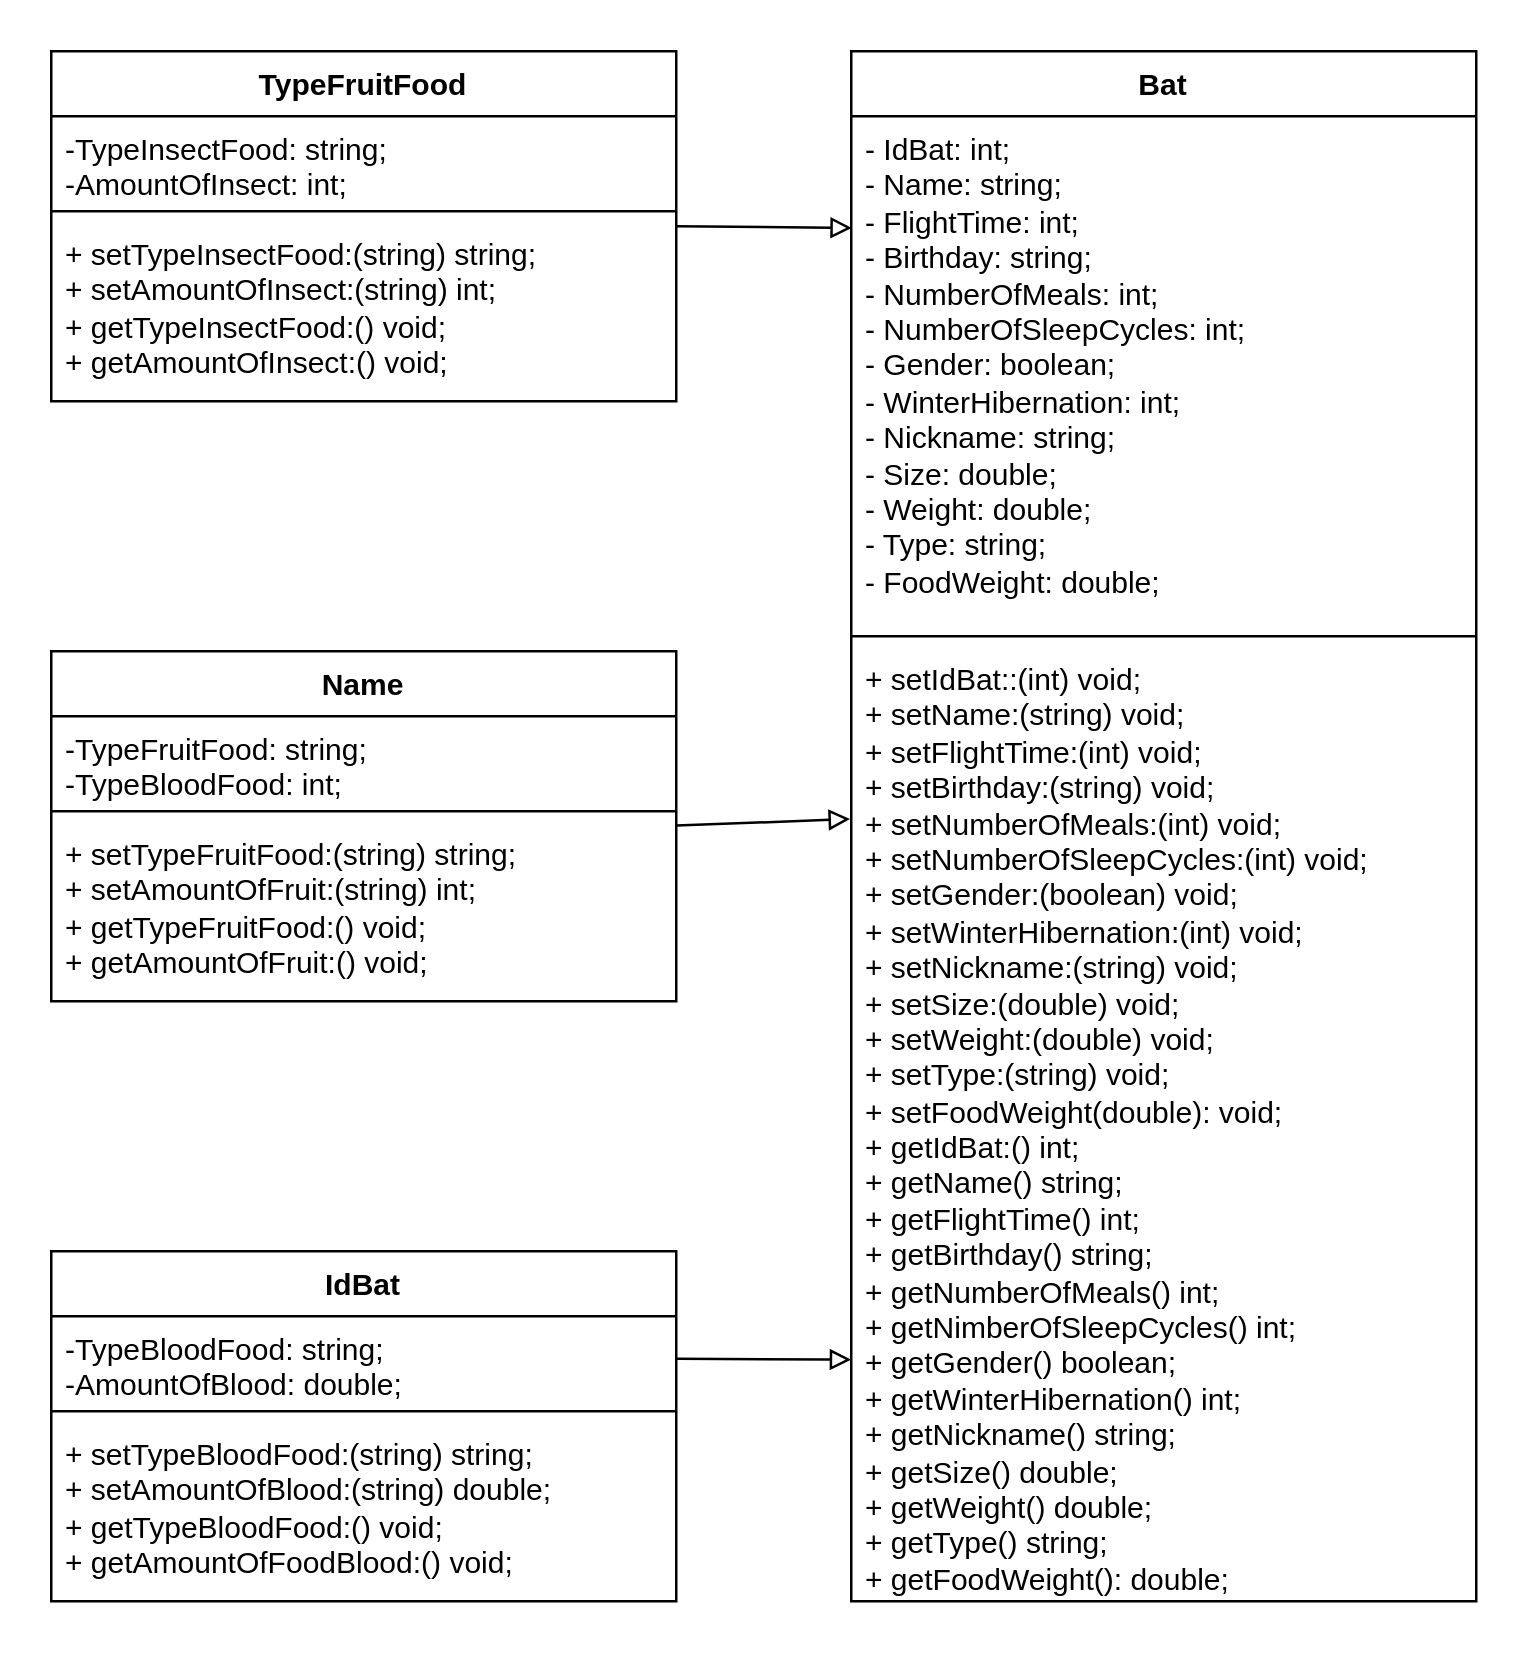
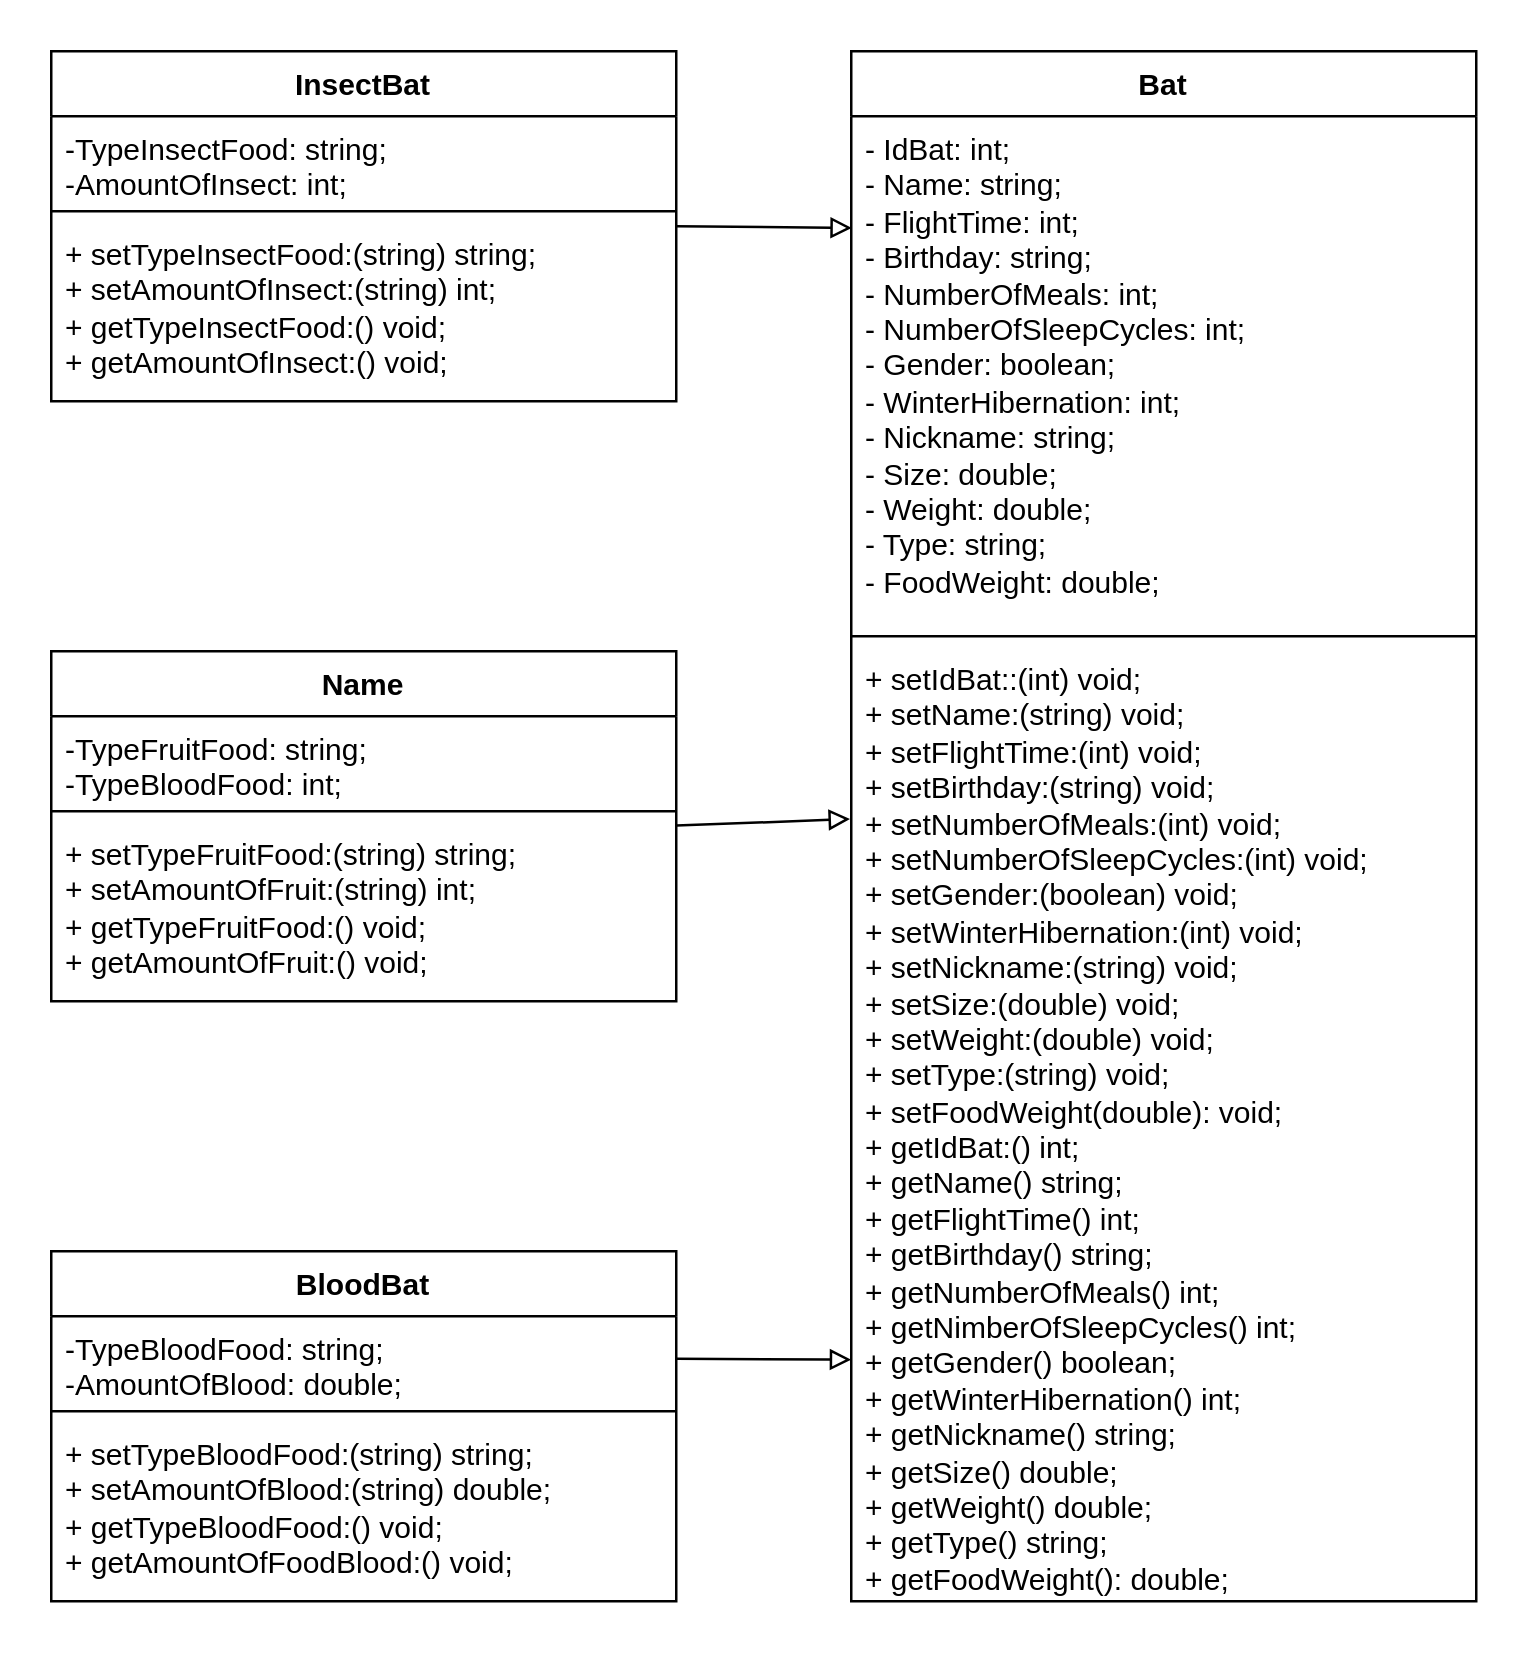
(364, 87) -> (364, 87)
(364, 1287) -> (364, 1287)
